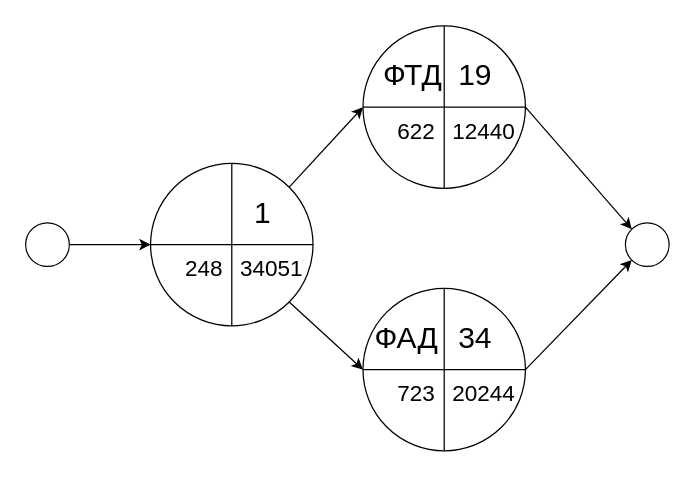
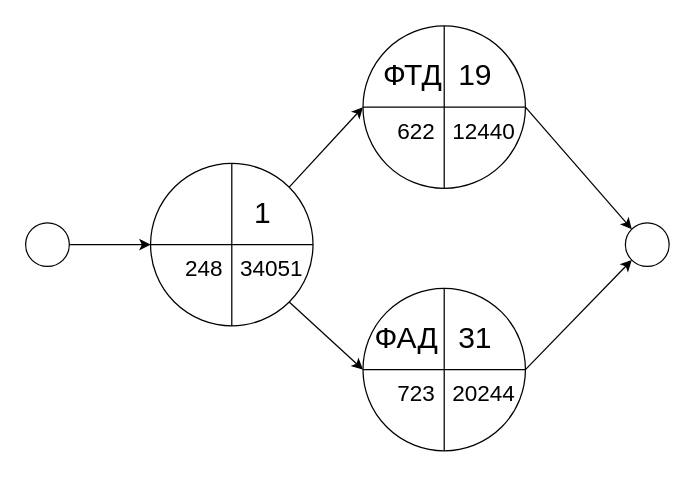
(476, 338) -> (476, 338)
